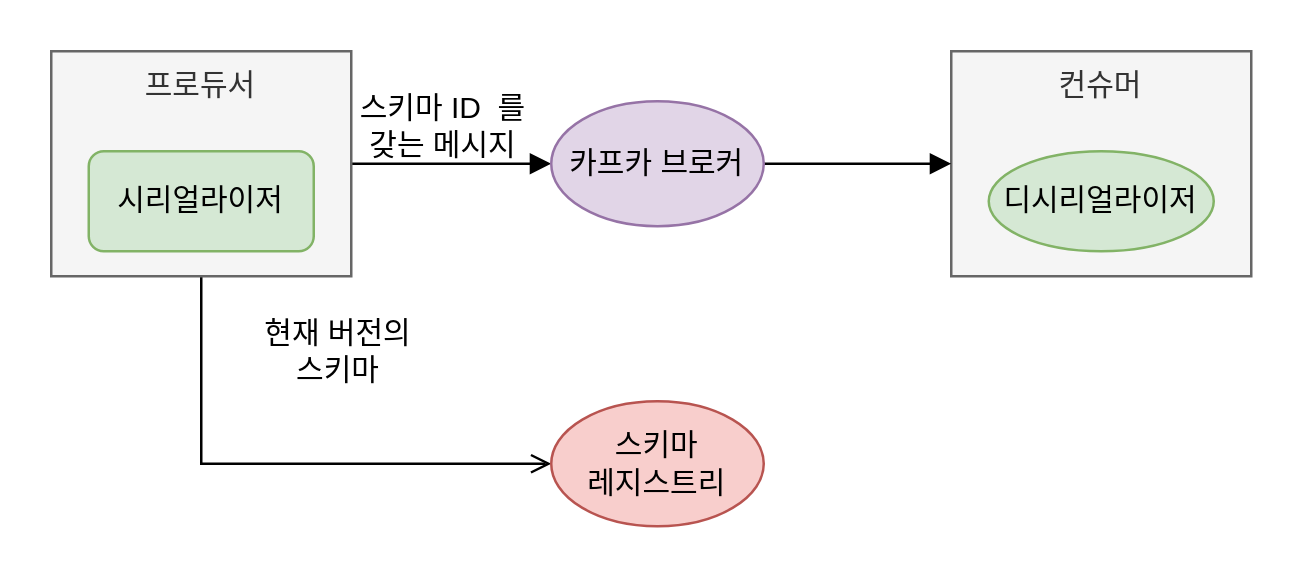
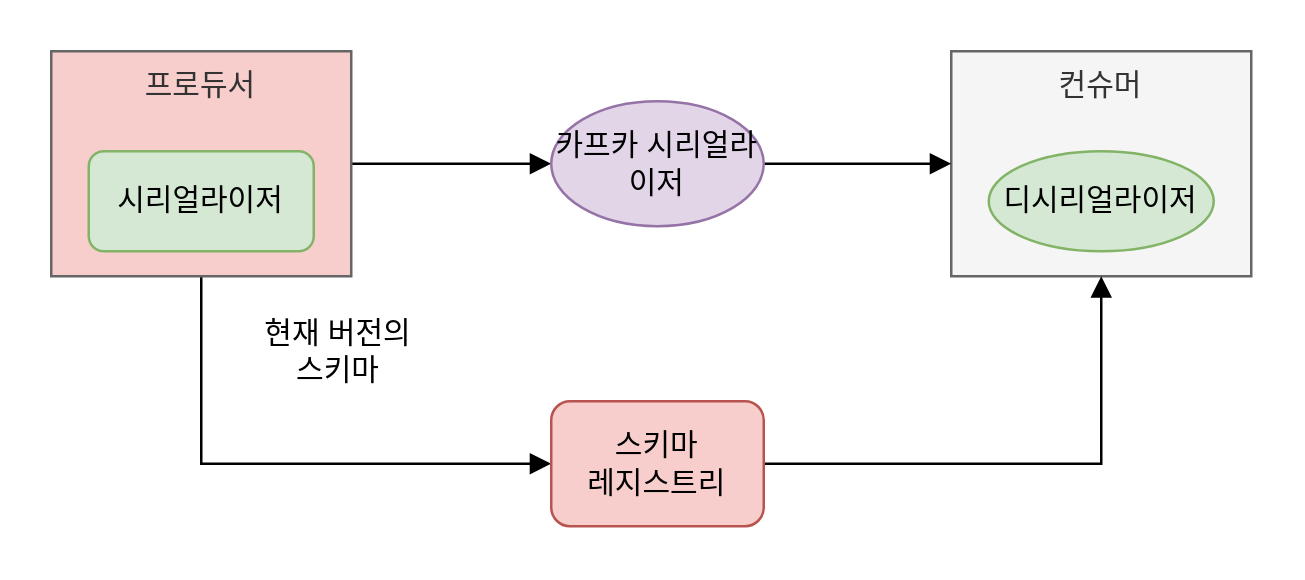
(201, 87) -> (201, 87)
(444, 126) -> none
(658, 164) -> (658, 164)
(535, 464) -> (529, 464)
(658, 464) -> (658, 464)
none -> (1016, 464)
